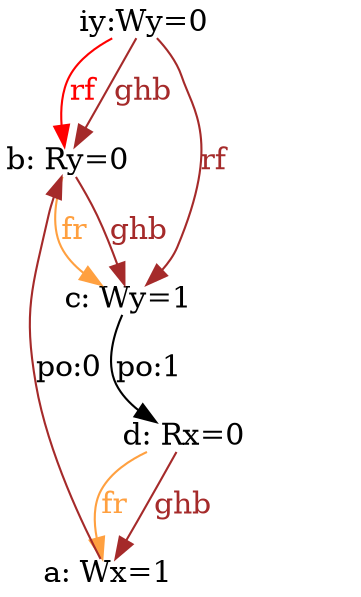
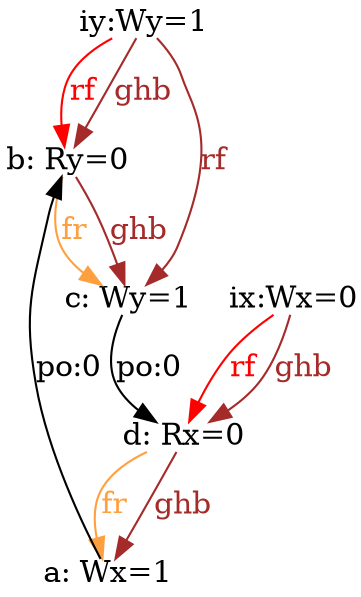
(144, 23) -> (144, 23)
none -> (293, 300)
(149, 368) -> (149, 368)
(36, 383) -> (36, 383)
